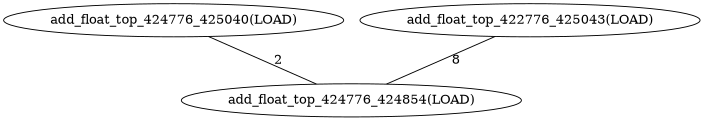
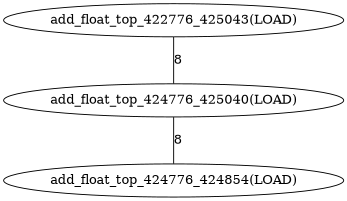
(279, 60) -> (178, 140)
(441, 60) -> (174, 60)
